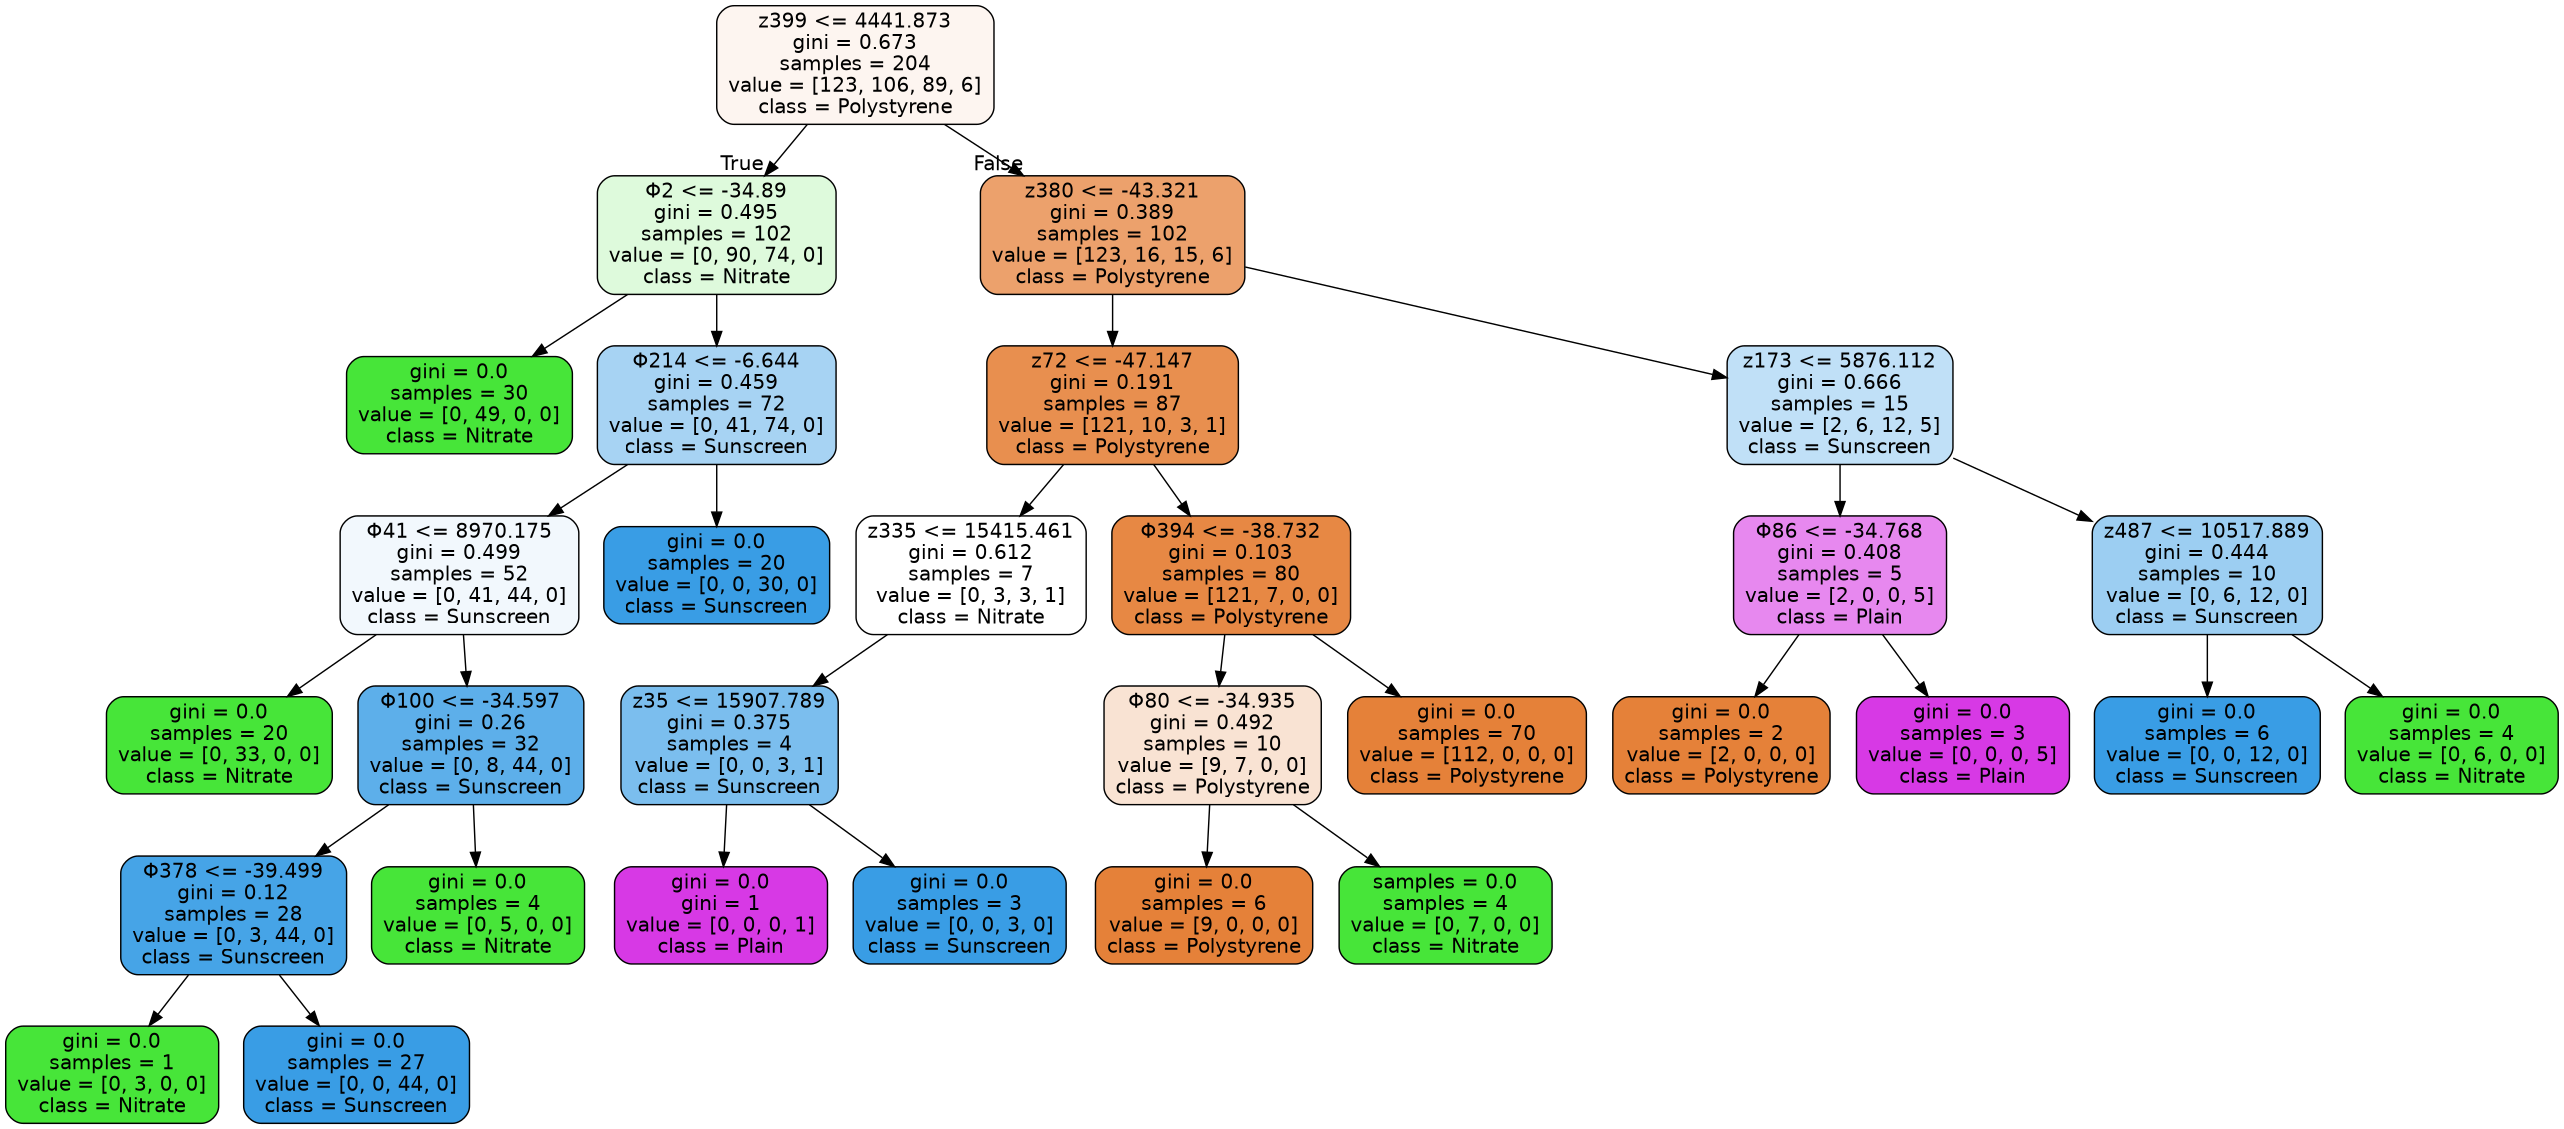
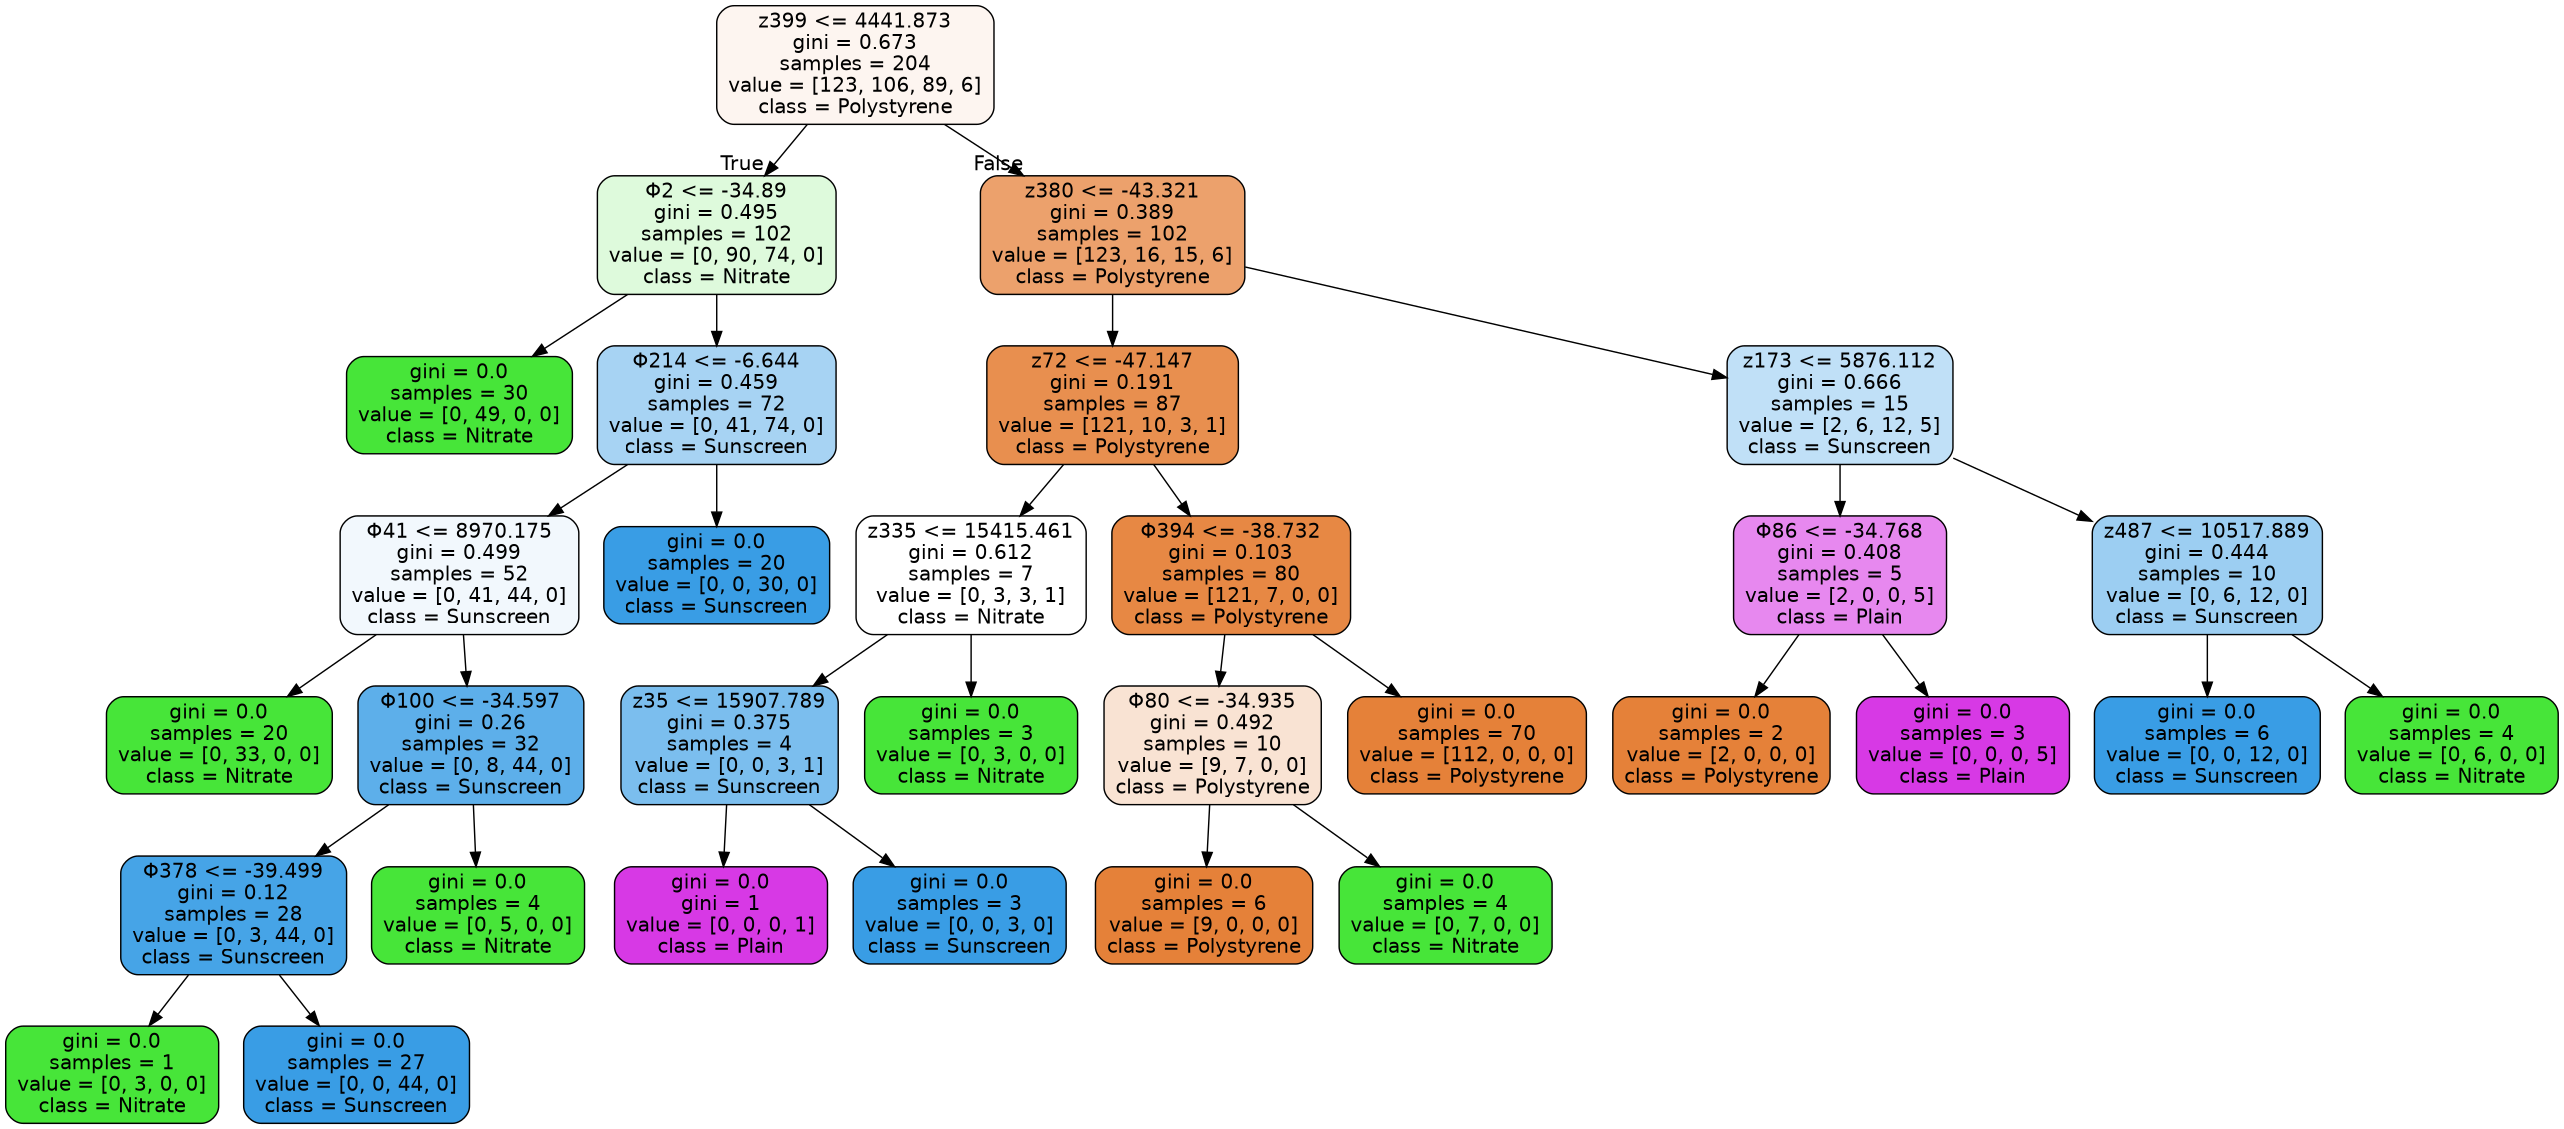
none -> (971, 745)
(1446, 915) -> (1446, 915)
